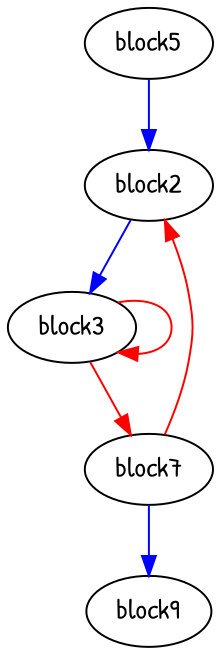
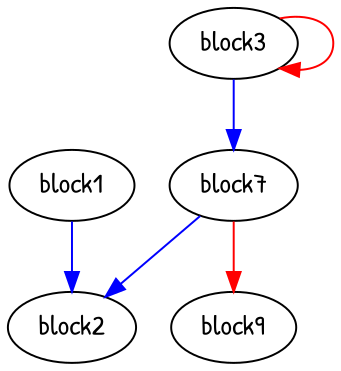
(149, 43) -> (72, 185)
(115, 248) -> none
(192, 337) -> (160, 250)
(106, 390) -> (234, 105)
(149, 531) -> (234, 247)
